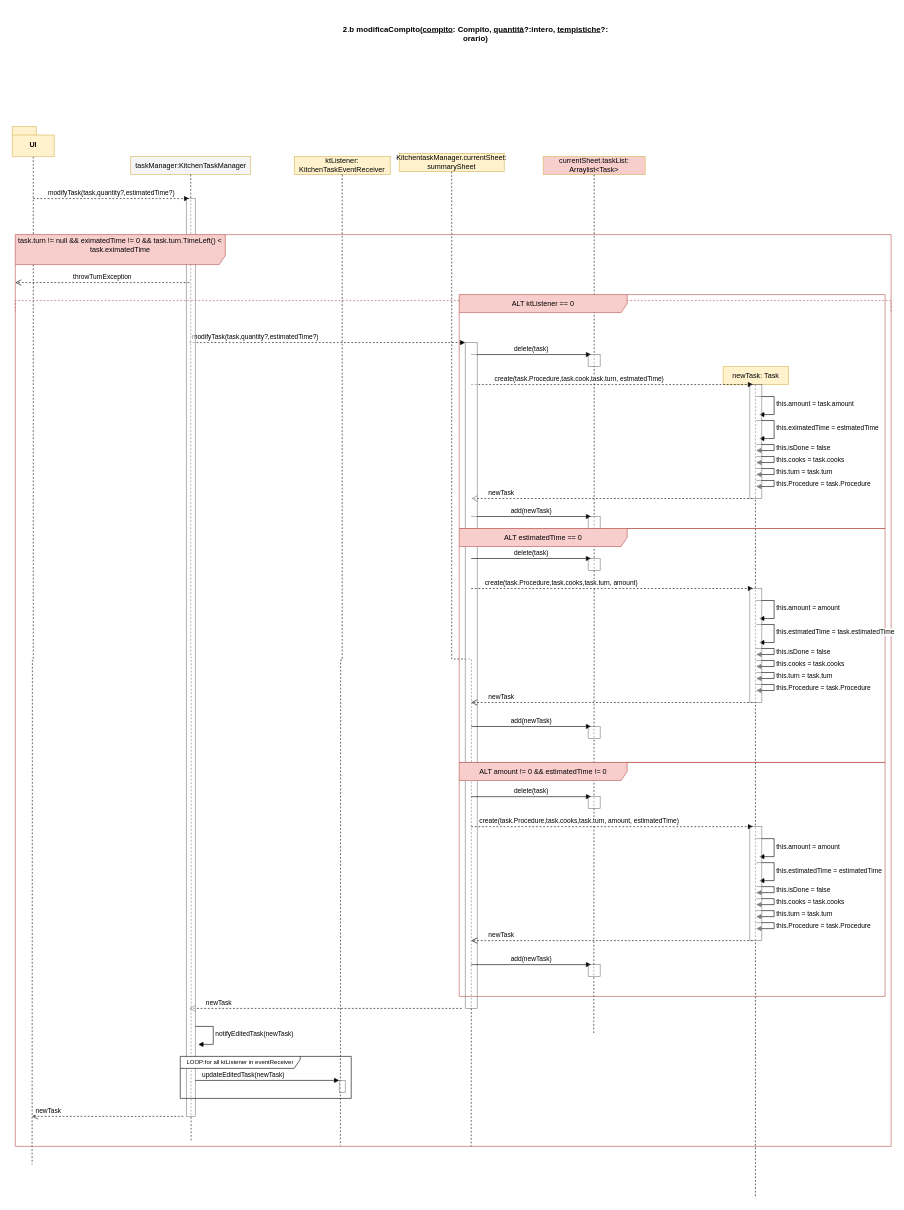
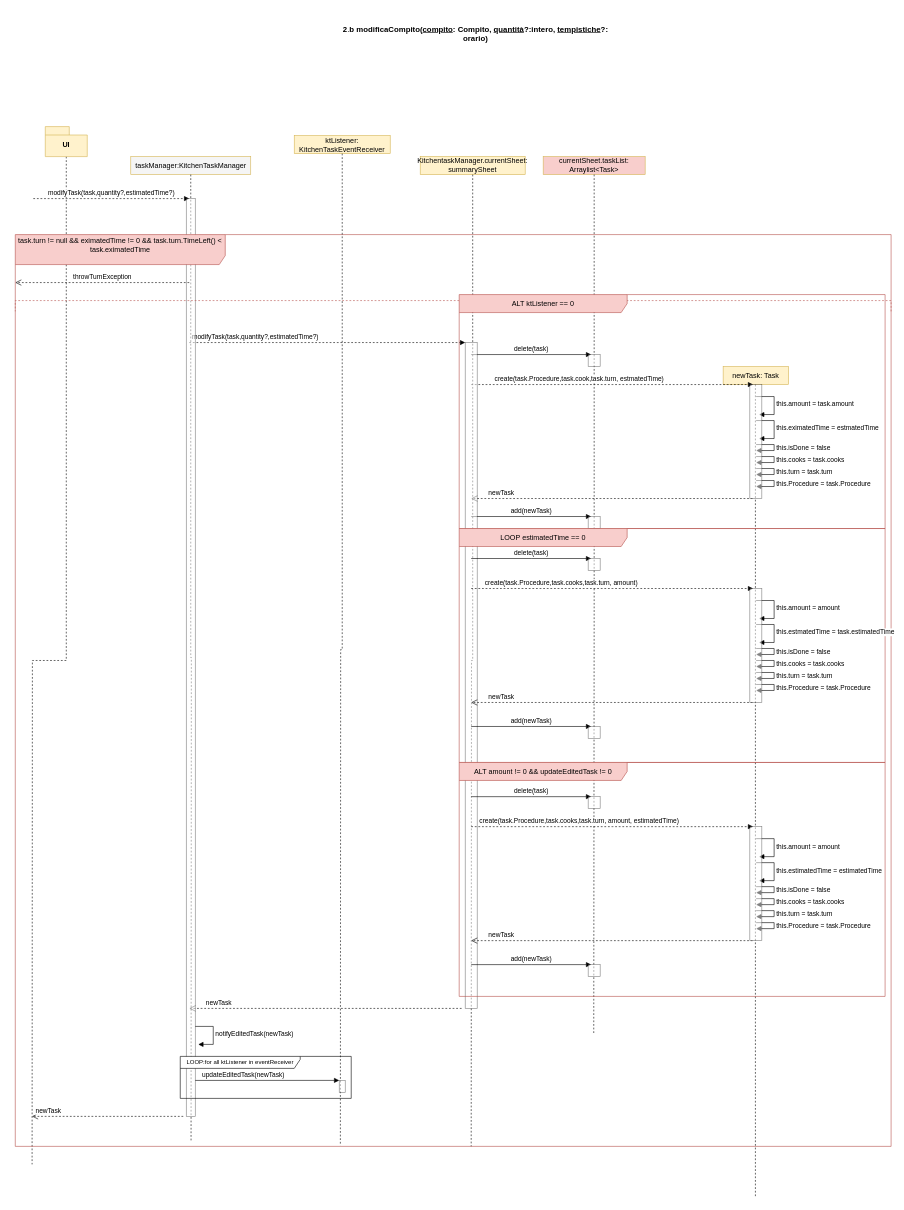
(33, 141) -> (66, 141)
(452, 162) -> (473, 165)
(342, 165) -> (342, 144)
(543, 537) -> (543, 537)
(543, 771) -> (543, 771)
